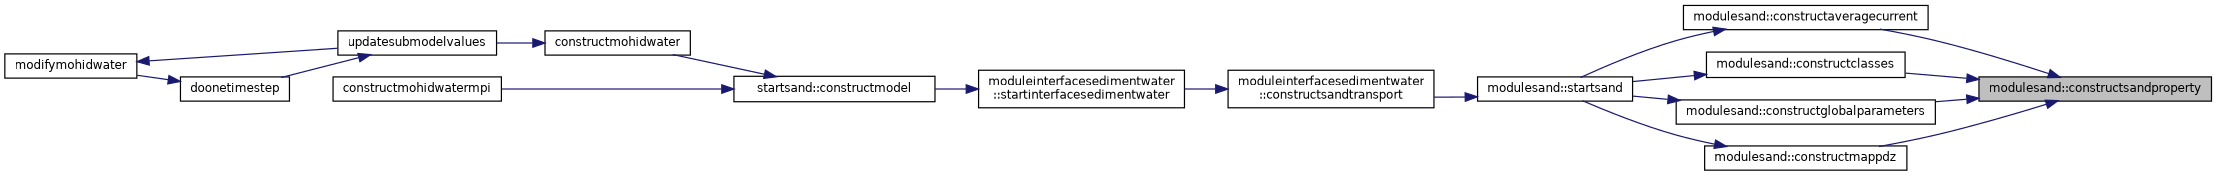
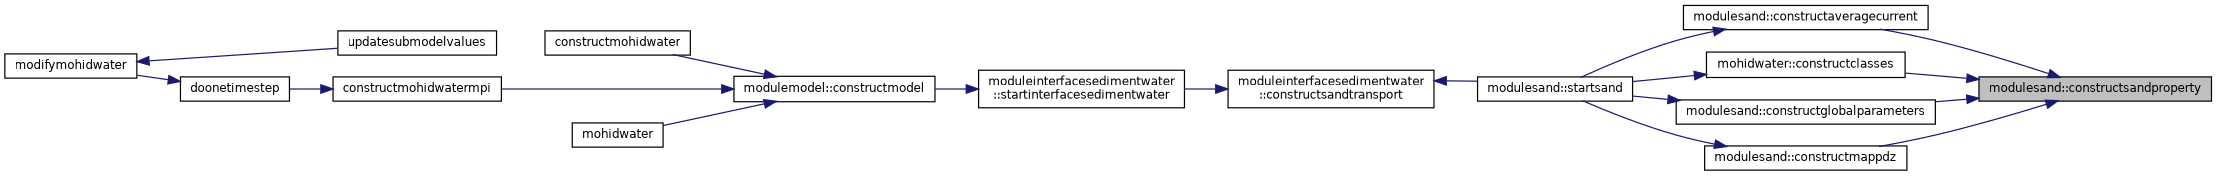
(515, 43) -> none
(1806, 65) -> (1806, 65)
(320, 68) -> (305, 89)
(834, 89) -> (834, 89)
(1450, 97) -> (1462, 81)
none -> (618, 135)
